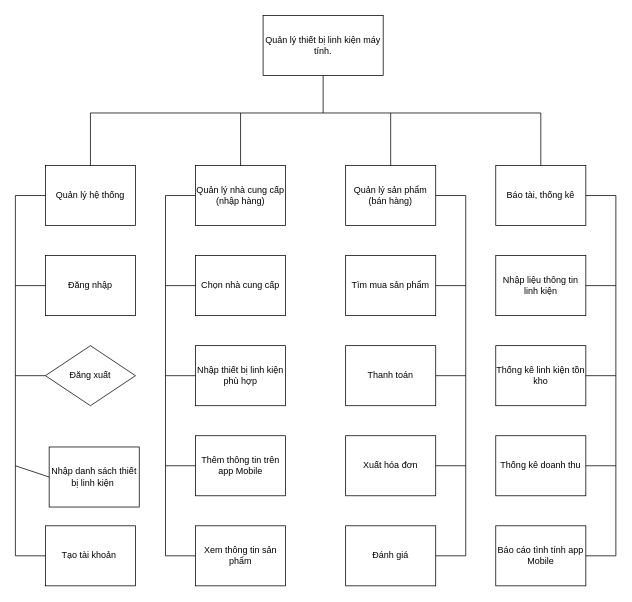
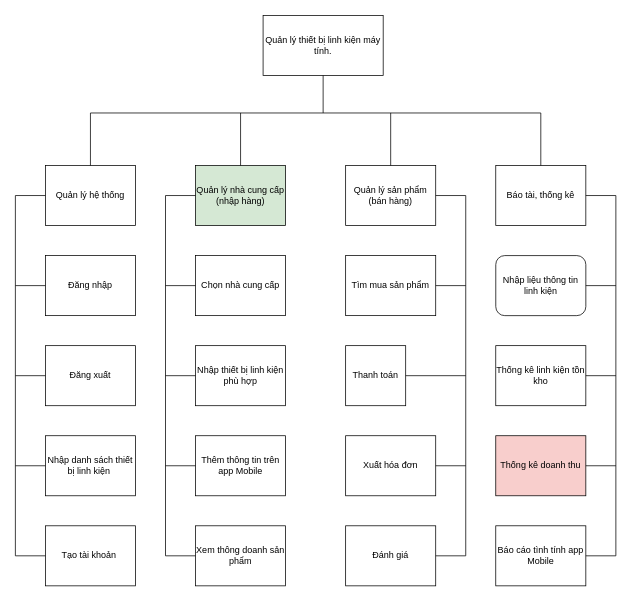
(240, 195) -> (240, 195)
(540, 285) -> (540, 285)
(90, 375) -> (90, 375)
(390, 375) -> (375, 375)
(540, 465) -> (540, 465)
(94, 477) -> (90, 465)
(240, 555) -> (240, 555)
